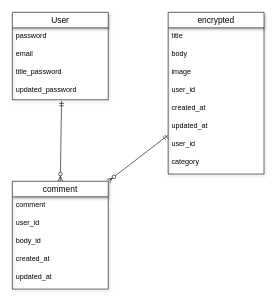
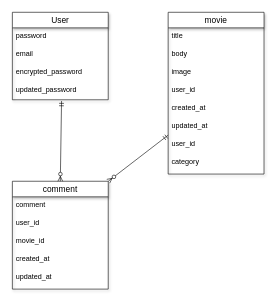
(216, 21) -> (216, 21)
(42, 72) -> (52, 72)
(29, 241) -> (30, 241)
